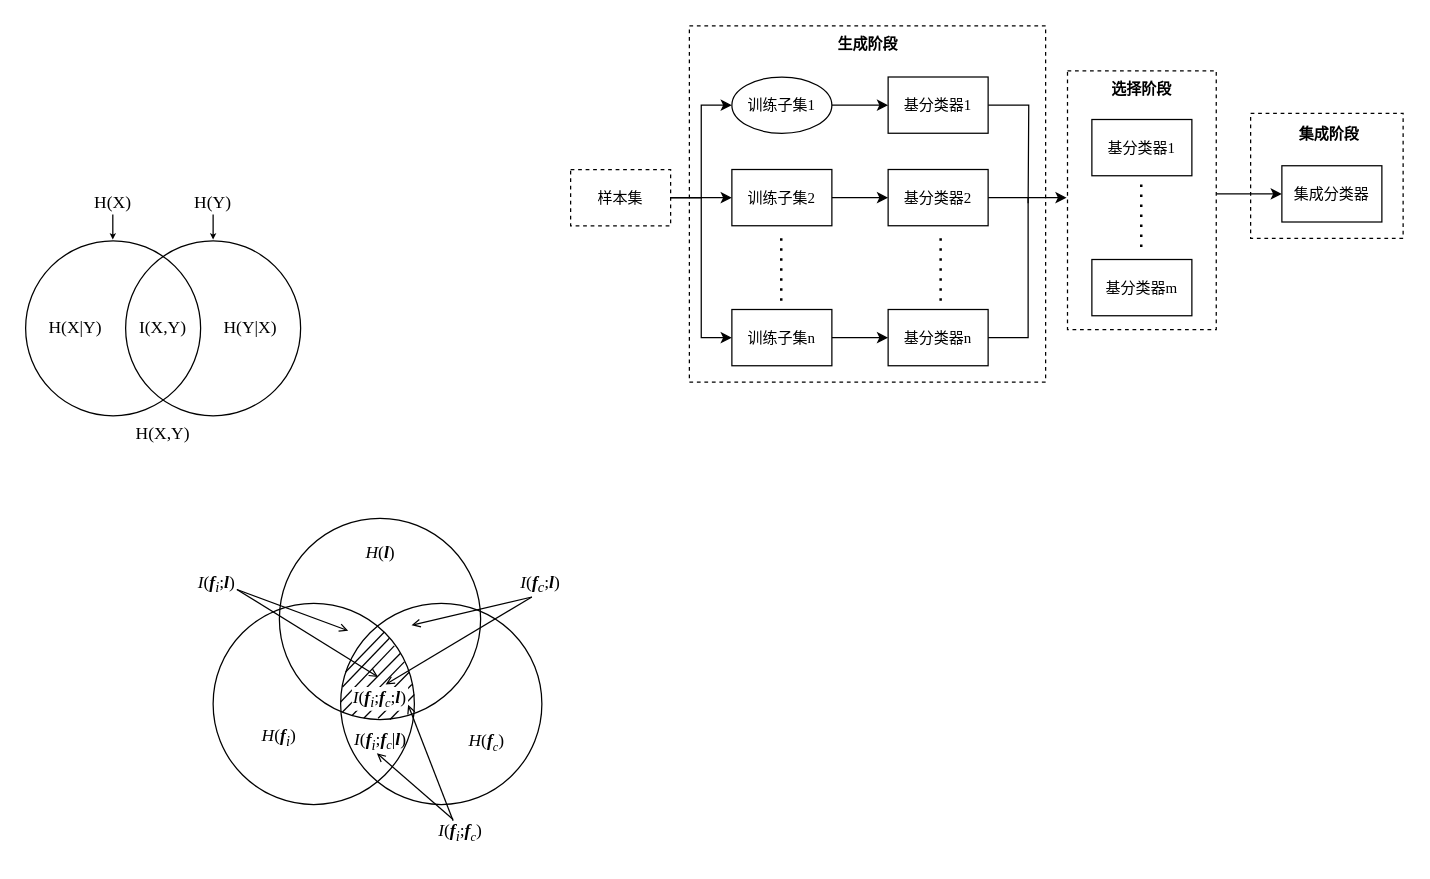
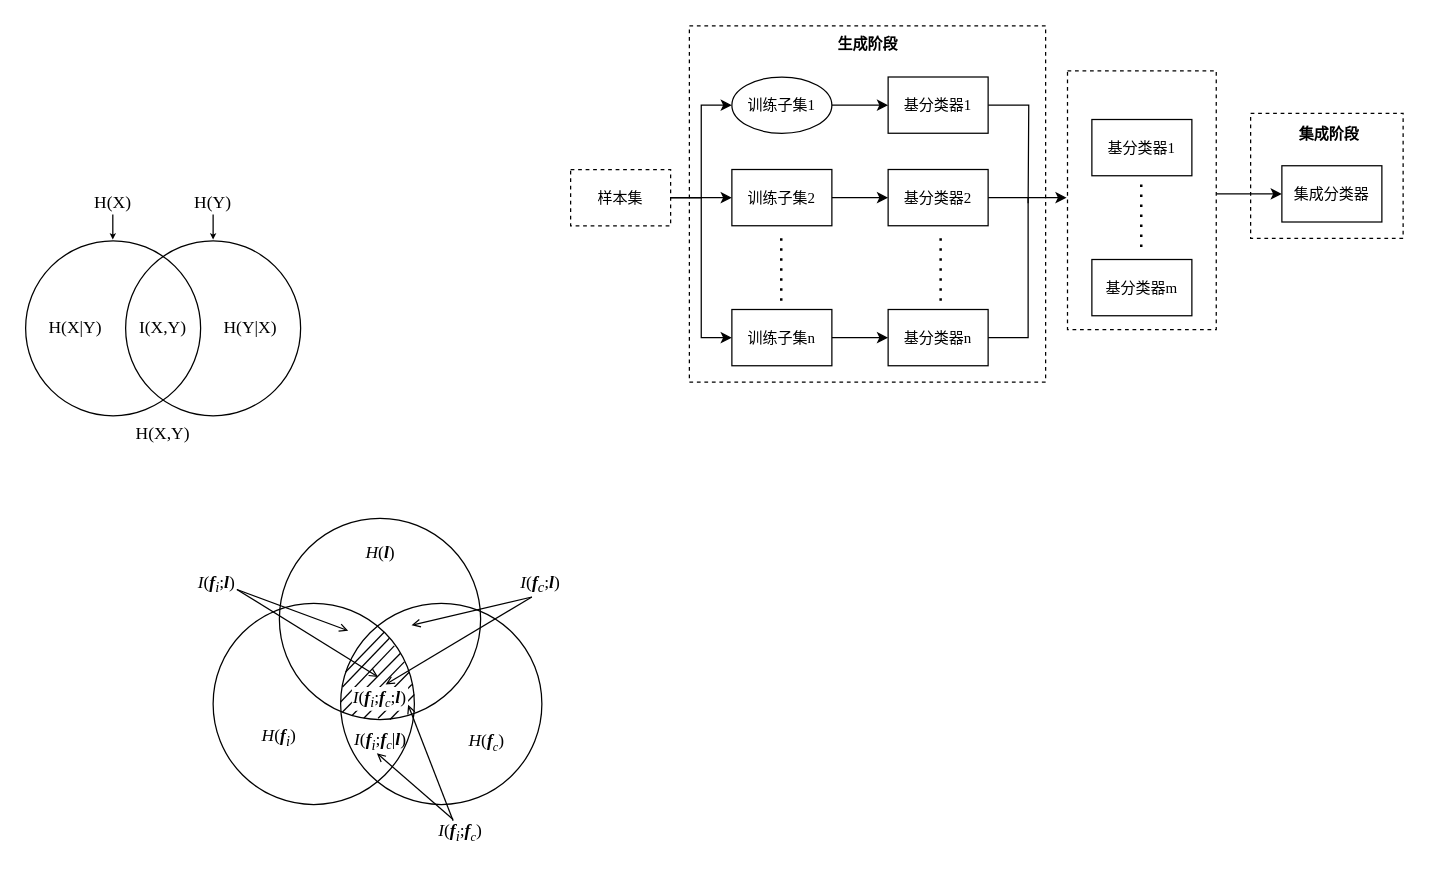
(1142, 89) -> none
